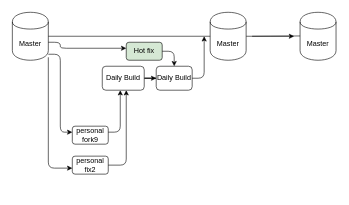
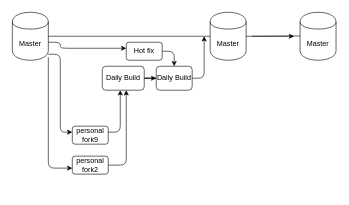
(144, 51) -> (144, 51)
(90, 165) -> (90, 165)
